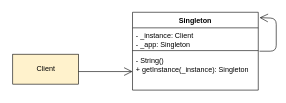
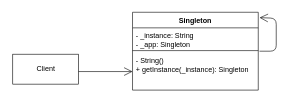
(168, 36) -> (169, 36)
(45, 69) -> (45, 69)
